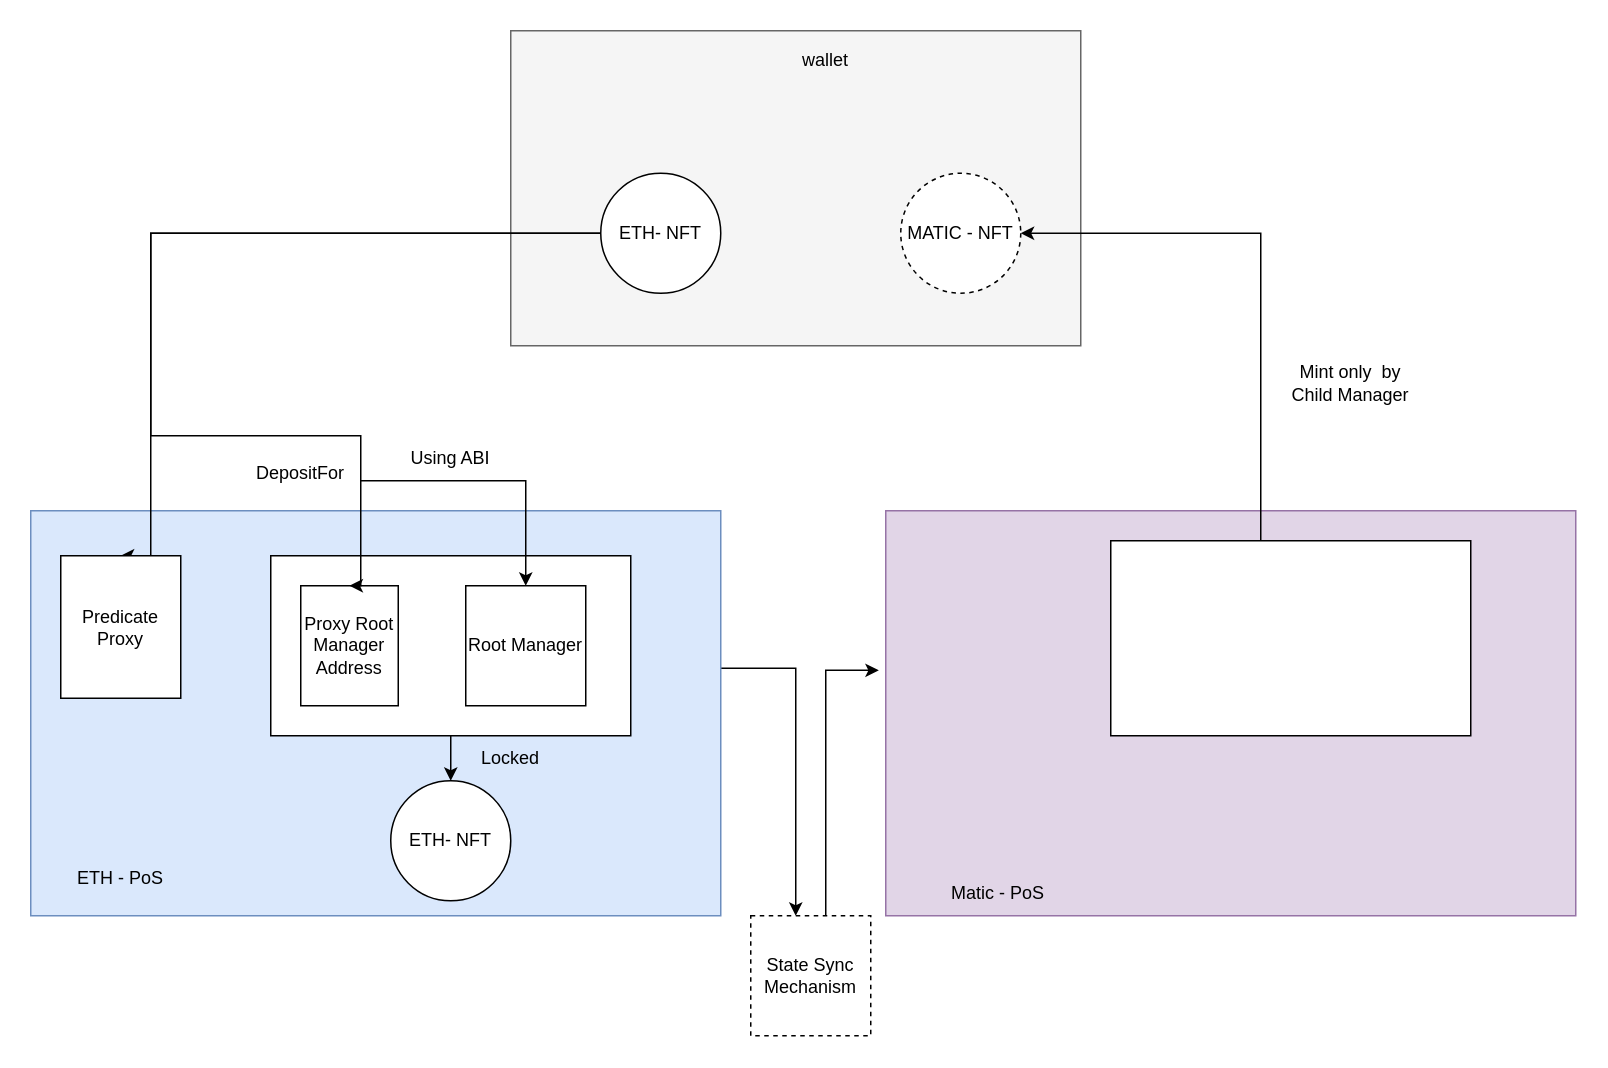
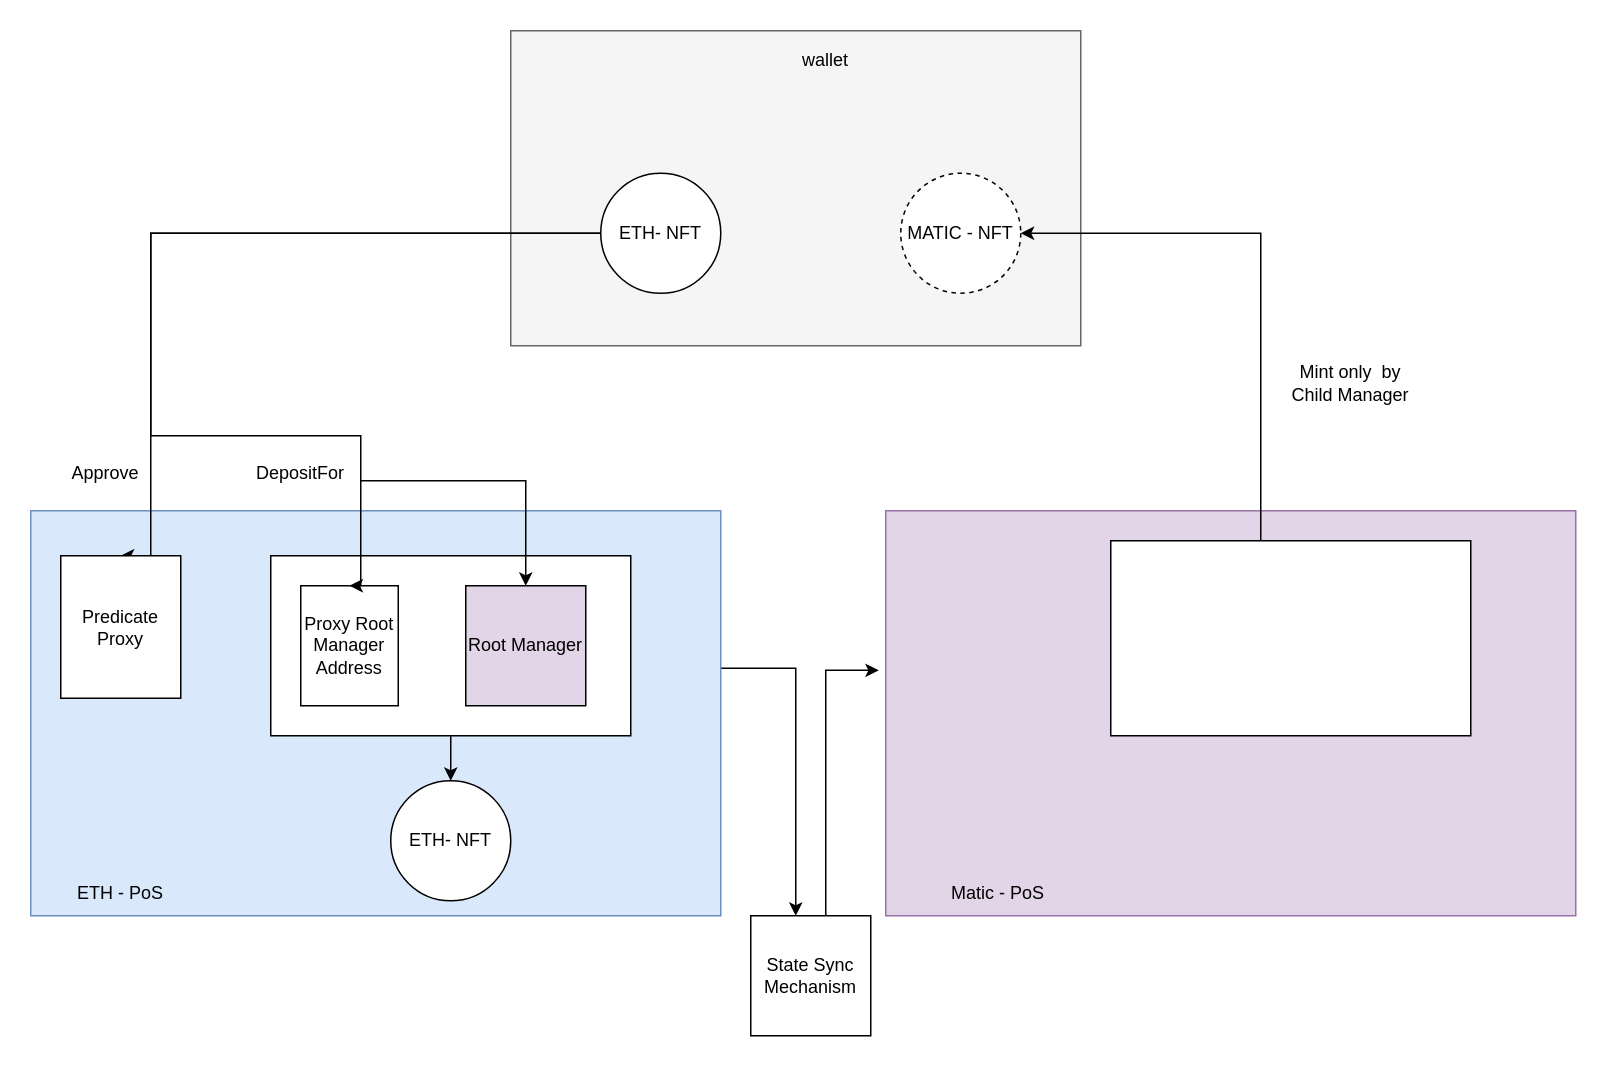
(451, 458) -> none
none -> (106, 473)
(526, 646) -> (526, 646)
(511, 758) -> none
(121, 878) -> (121, 893)
(811, 976) -> (811, 976)
